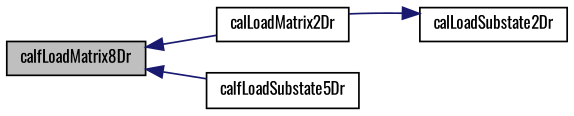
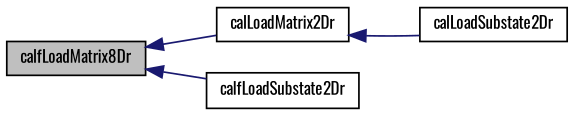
(376, 13) -> (393, 36)
(283, 91) -> (283, 91)
